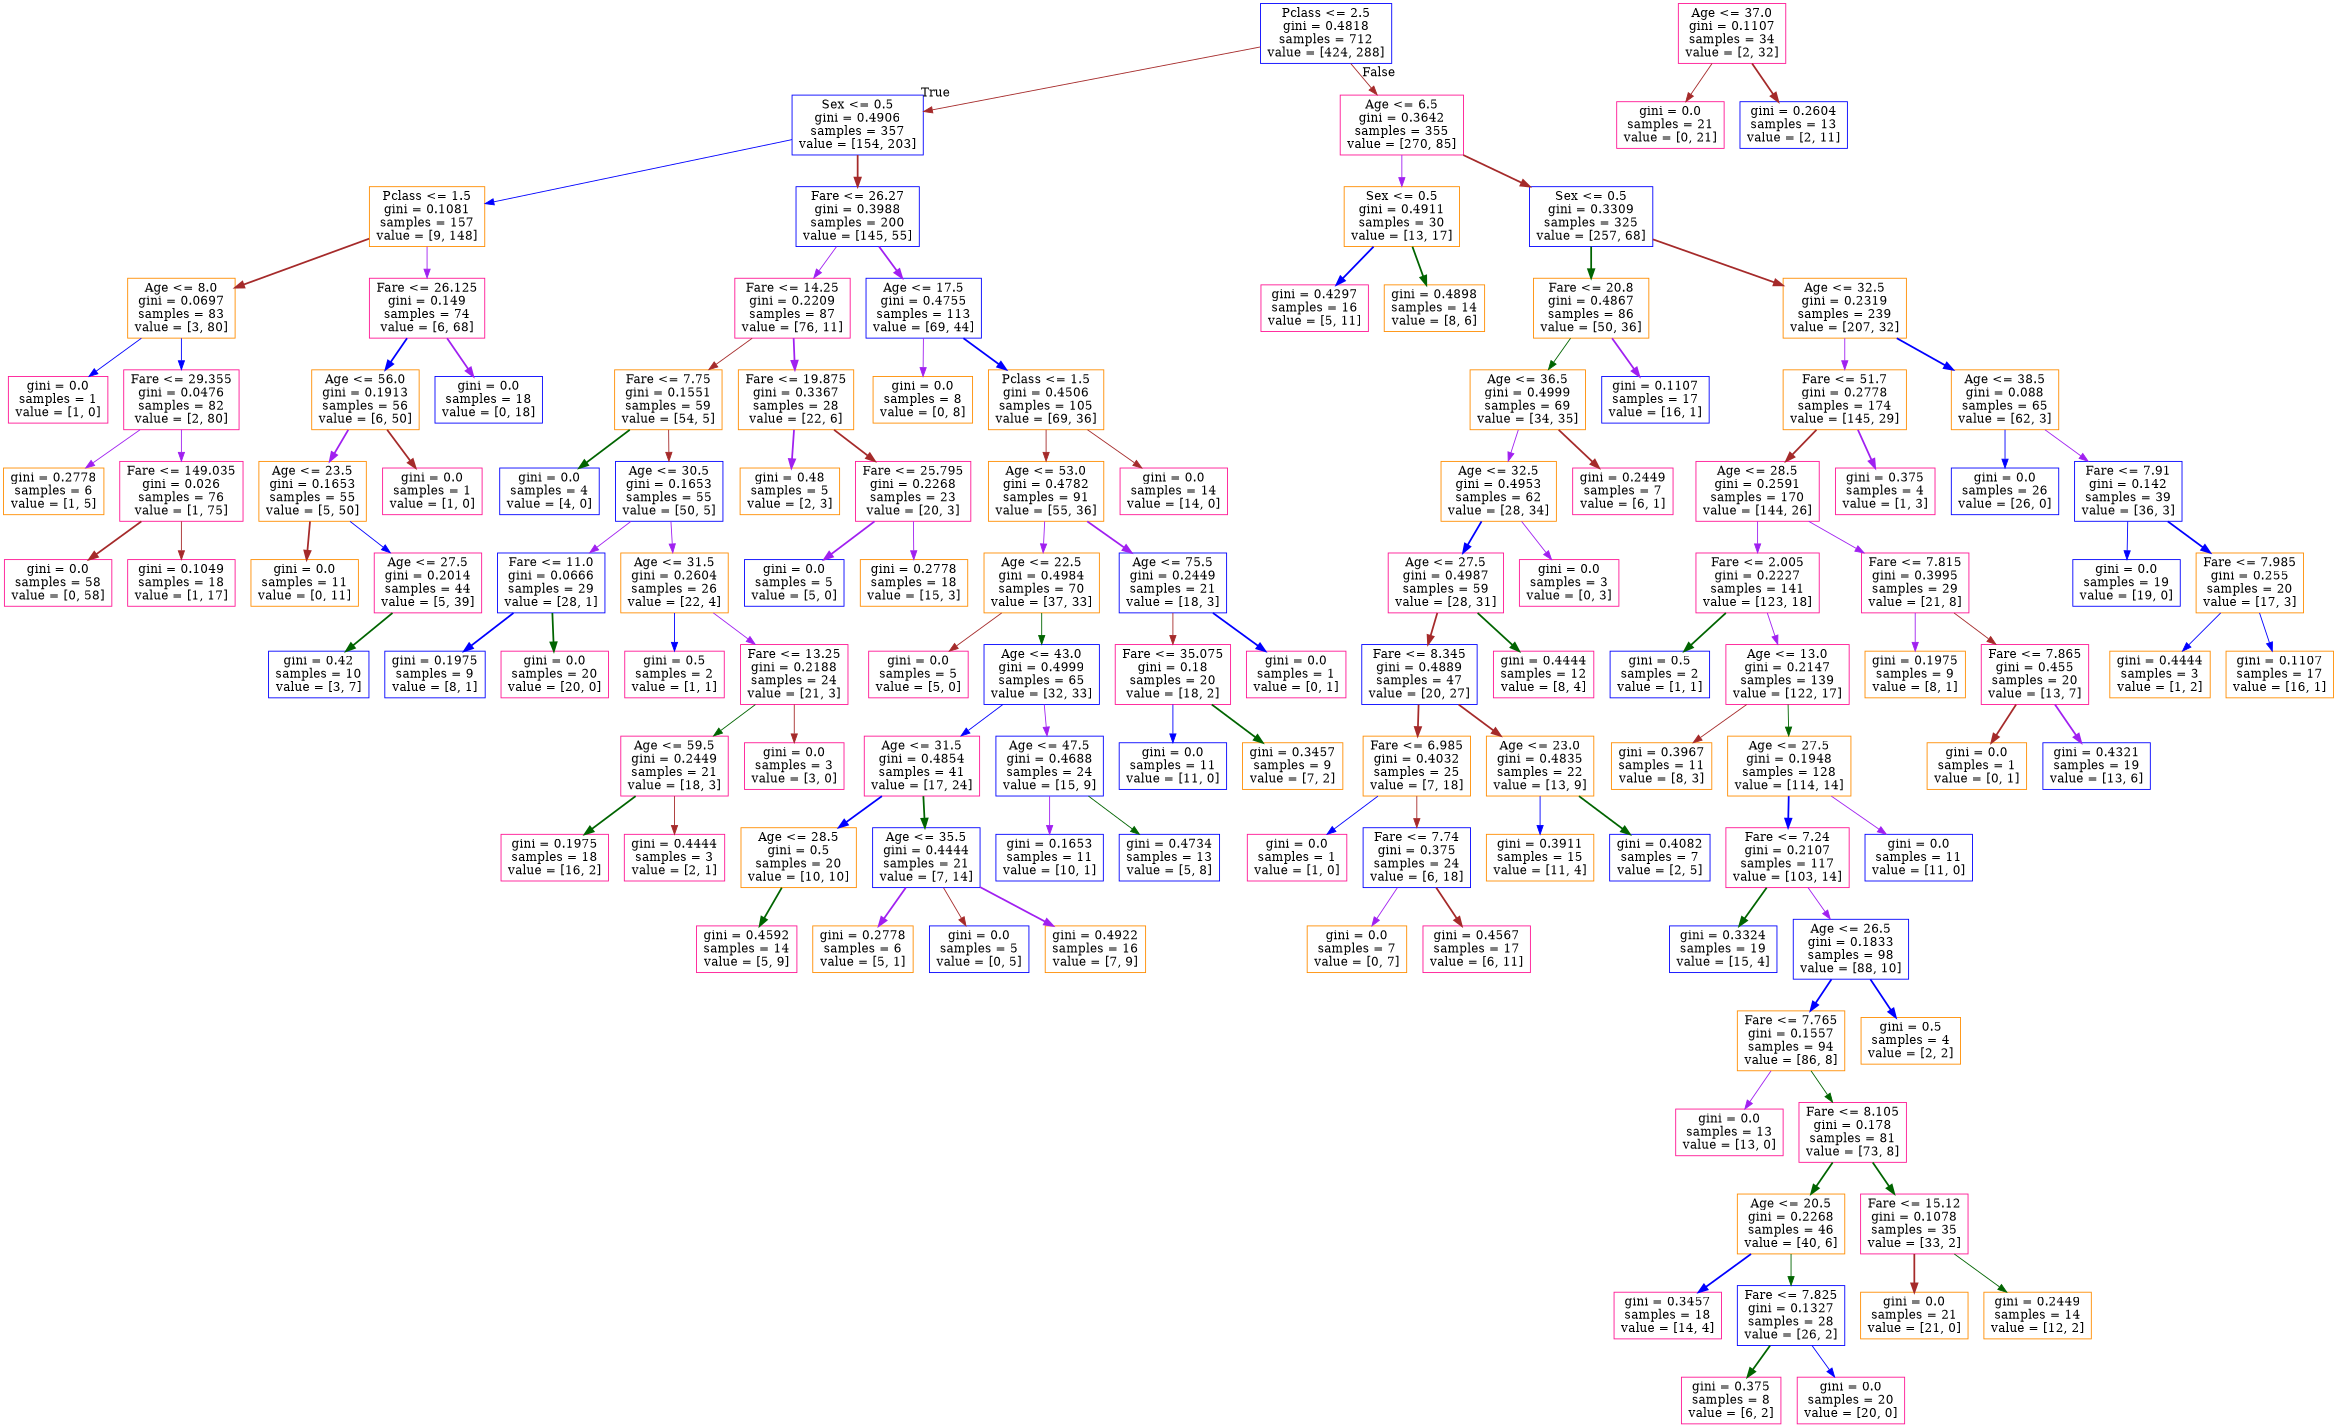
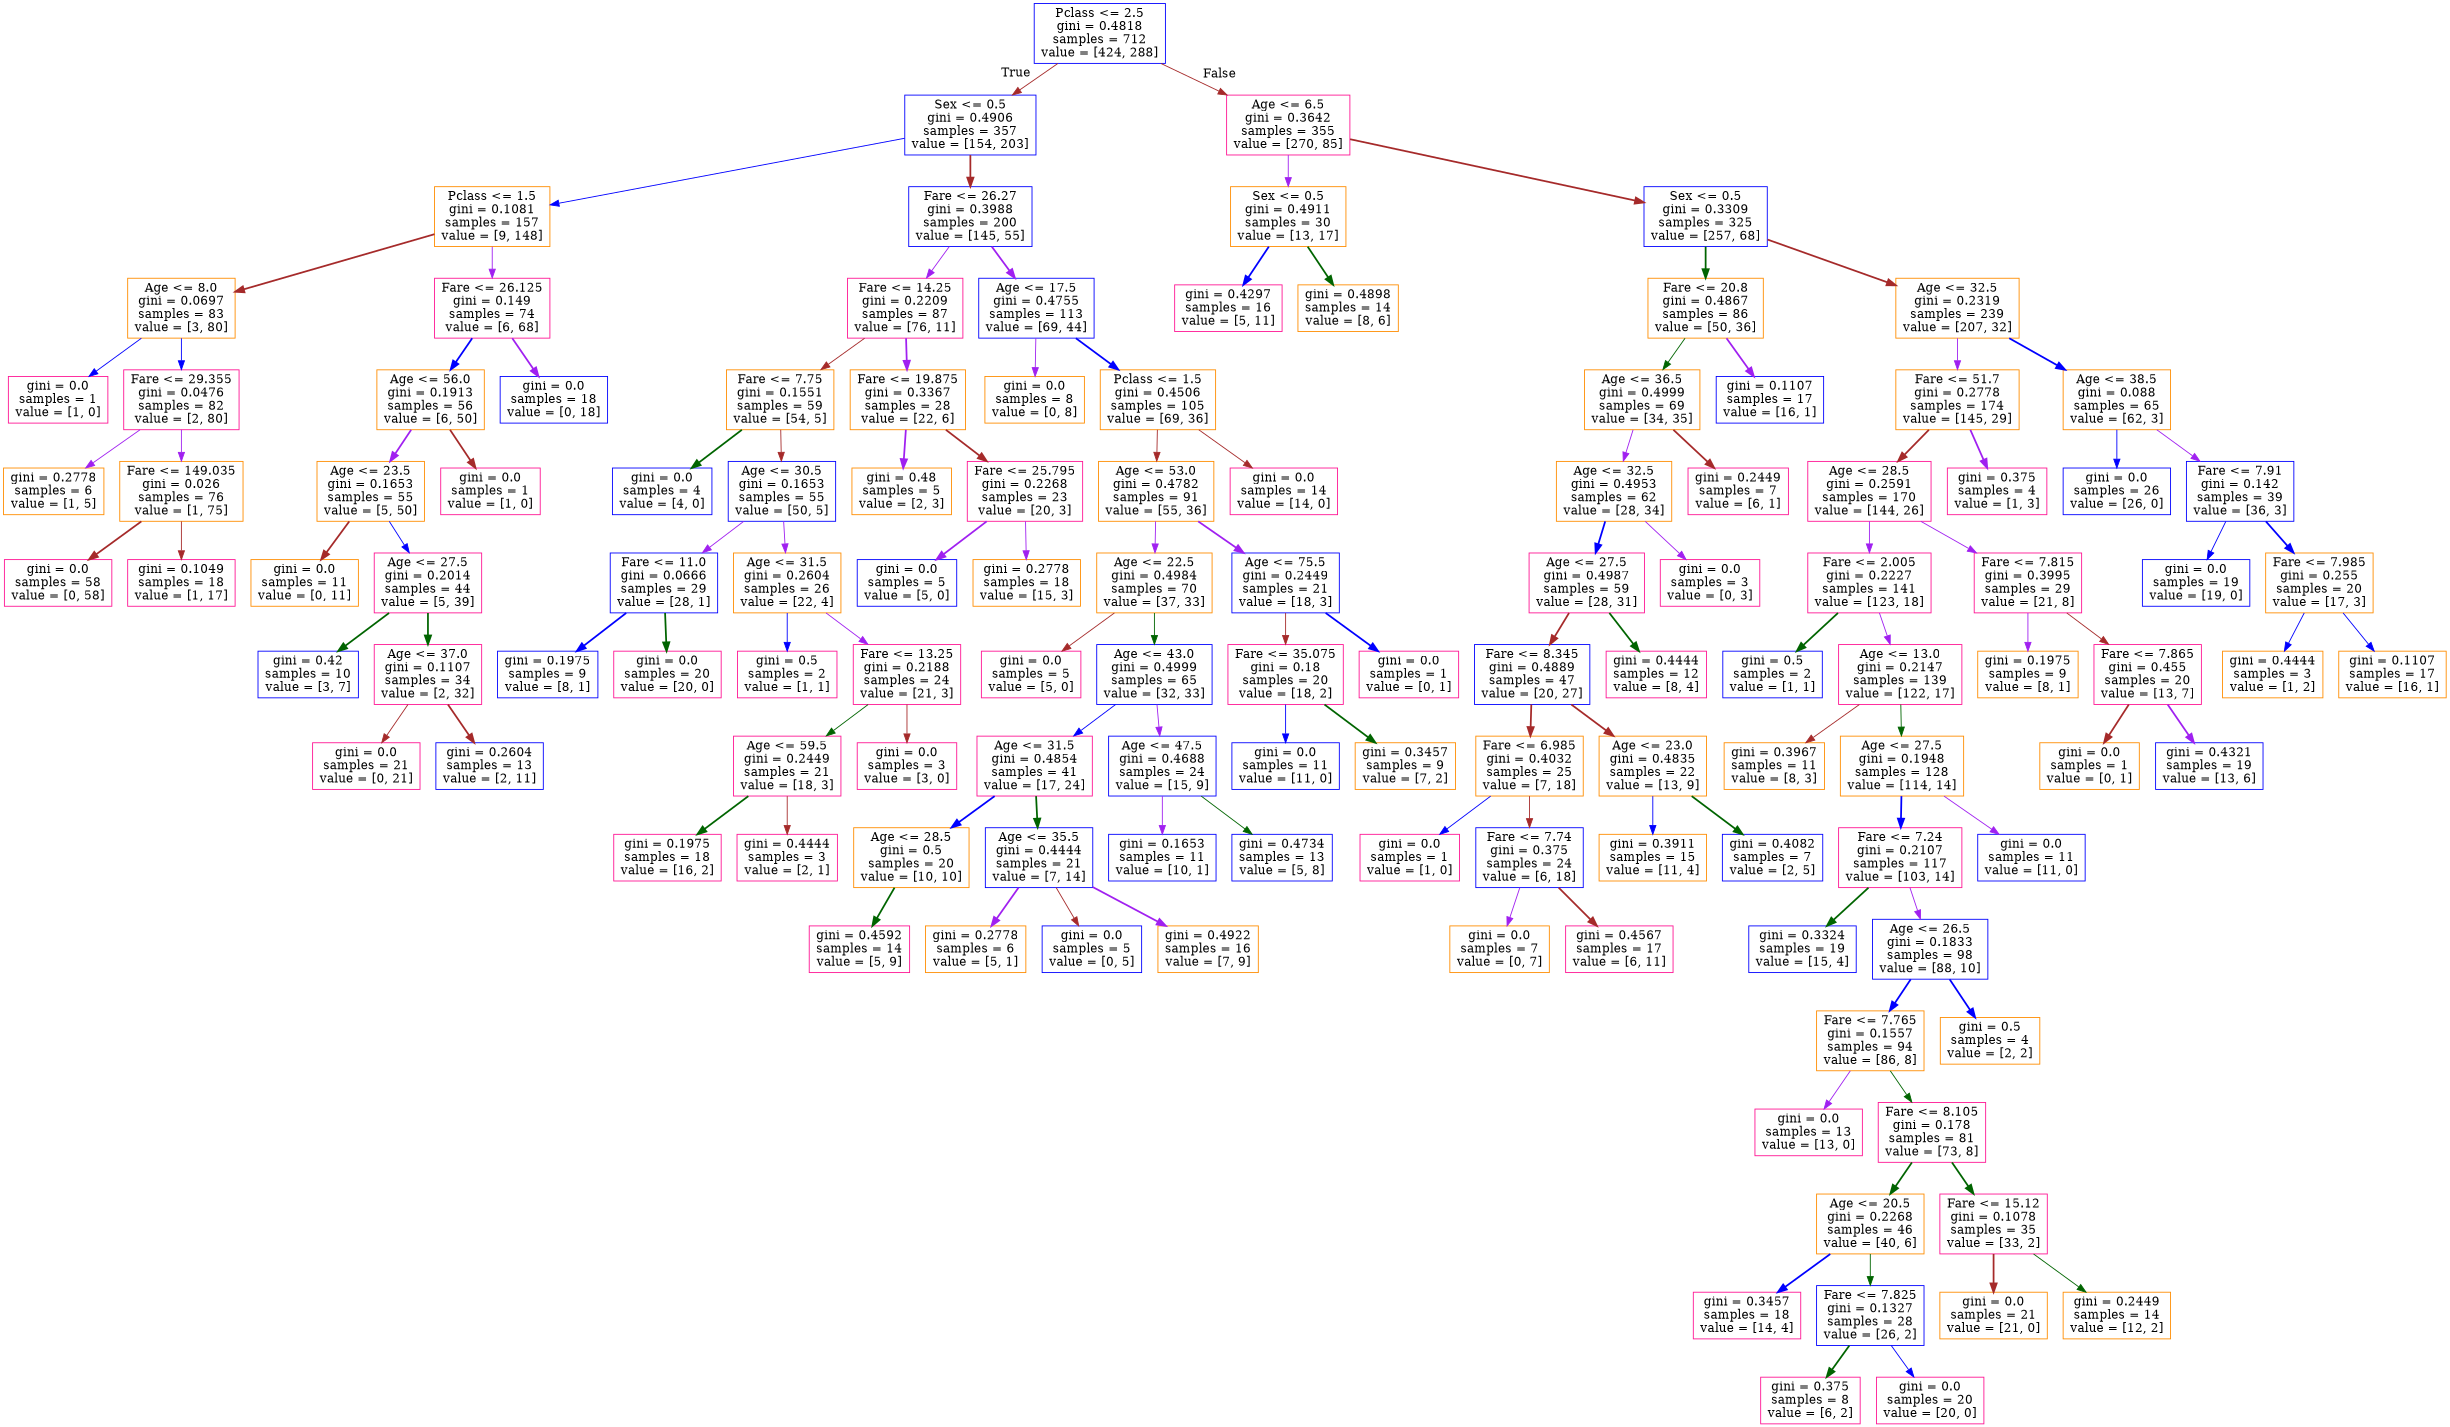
(181, 491) -> (181, 491)
none -> (428, 624)
